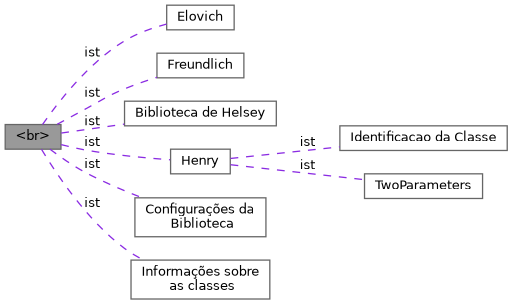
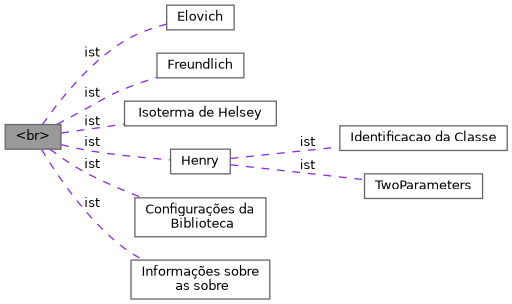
(200, 114) -> (200, 114)
(200, 280) -> (200, 280)
